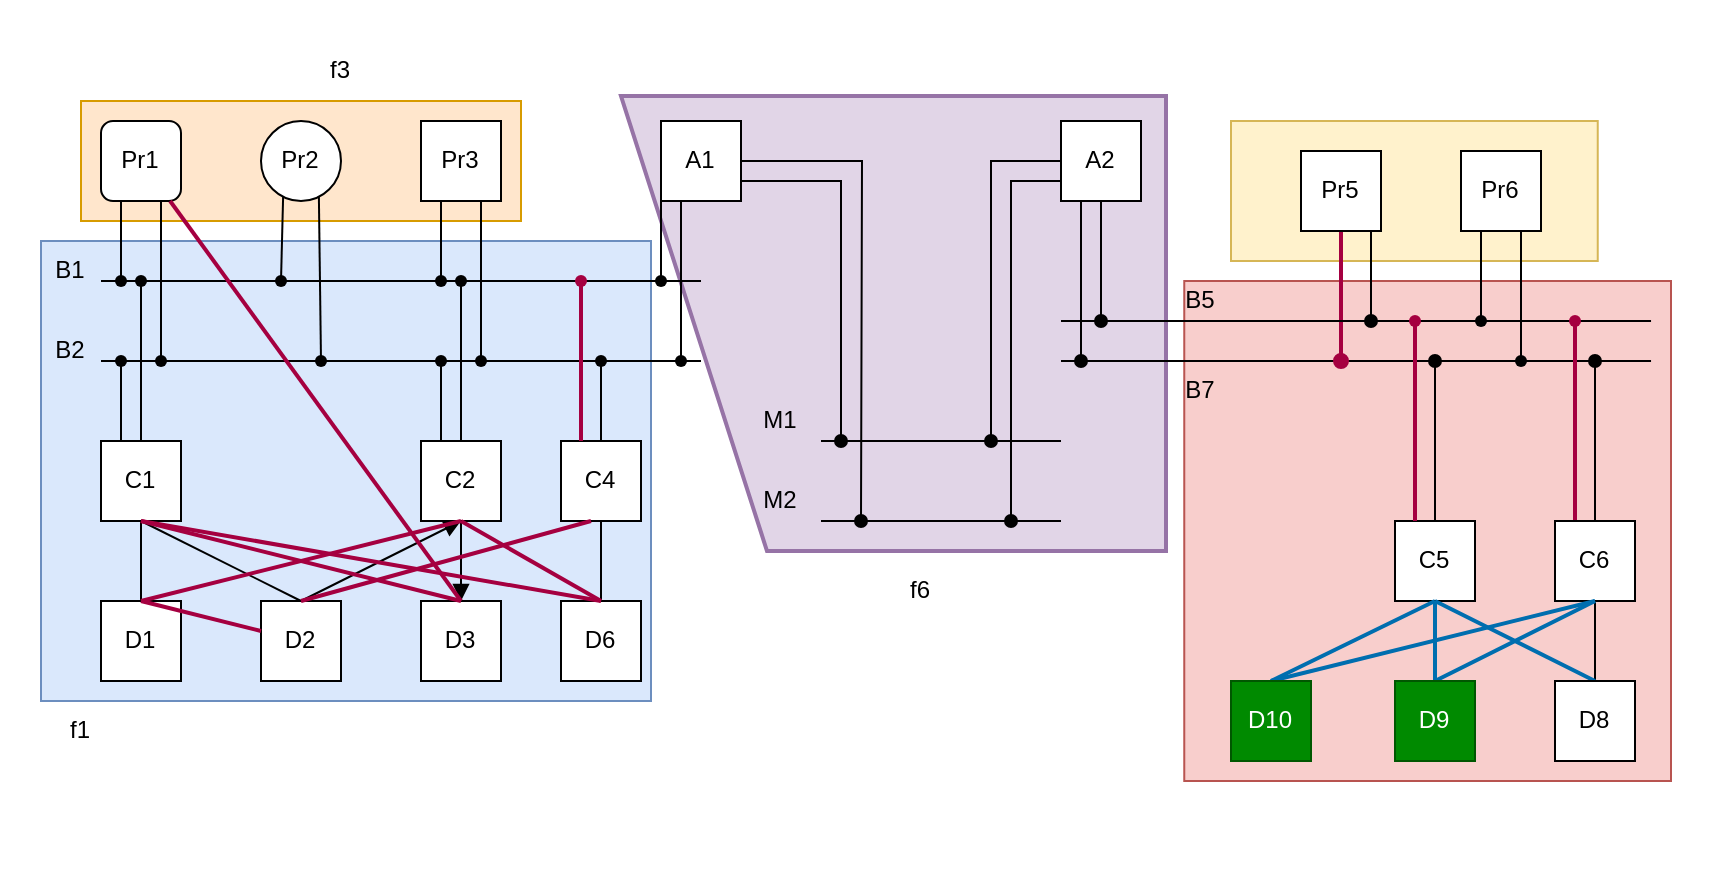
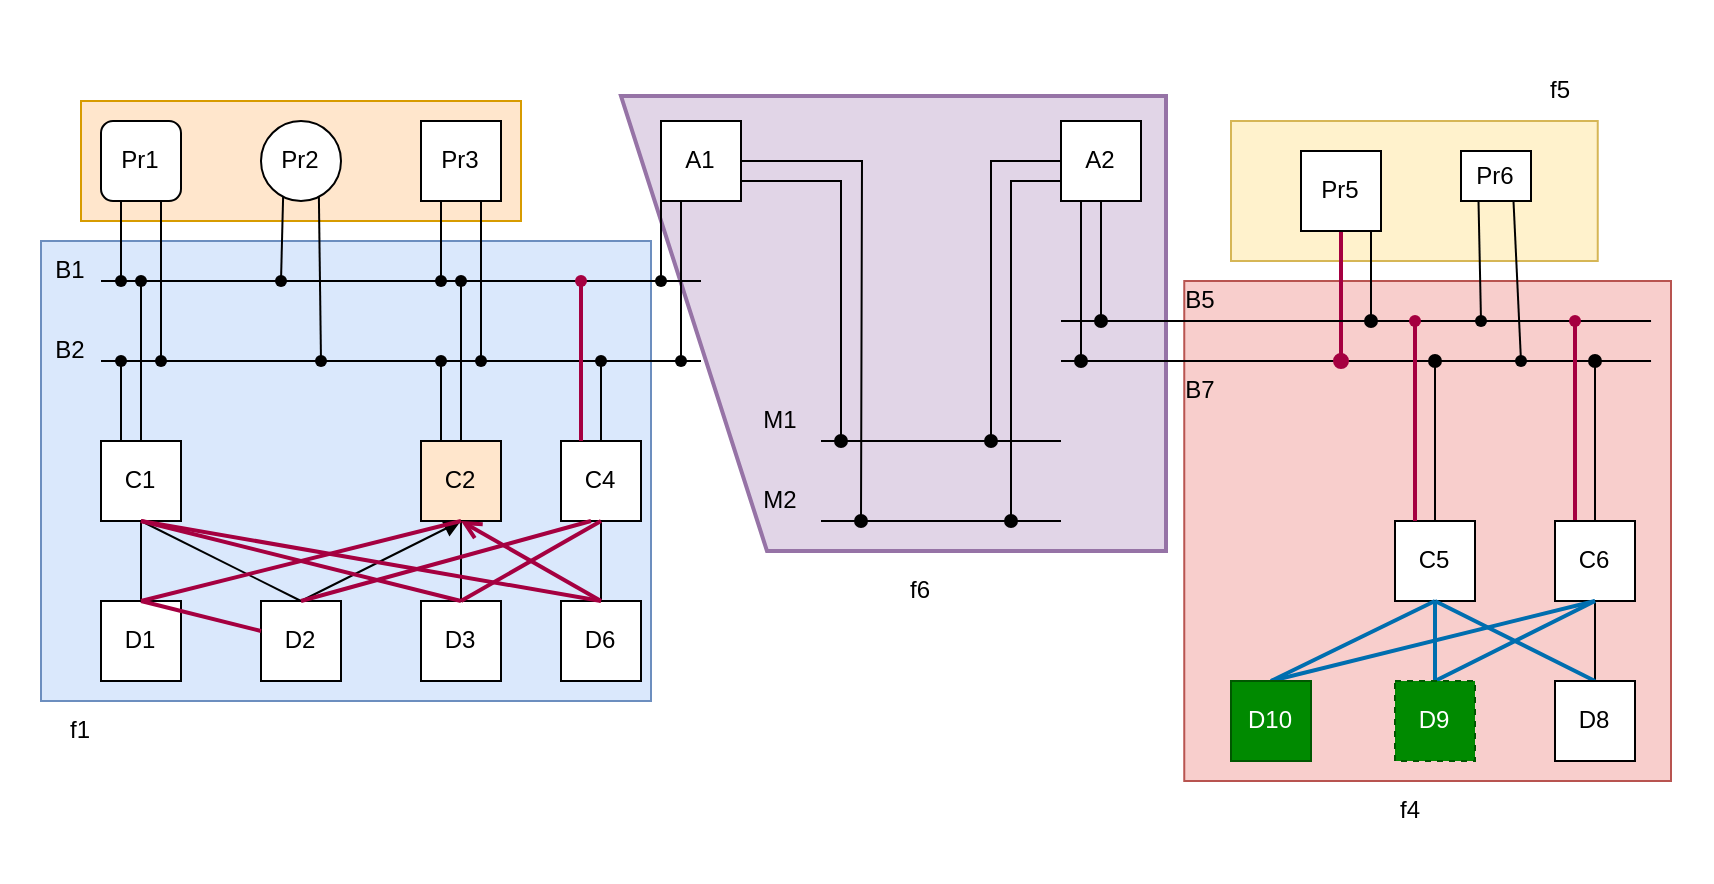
(341, 71) -> none
none -> (1561, 91)
(1501, 191) -> (1496, 176)
(364, 467) -> (566, 541)
(461, 481) -> (461, 481)
(470, 526) -> (471, 527)
(461, 583) -> (461, 588)
(1435, 721) -> (1435, 721)
none -> (1411, 811)
